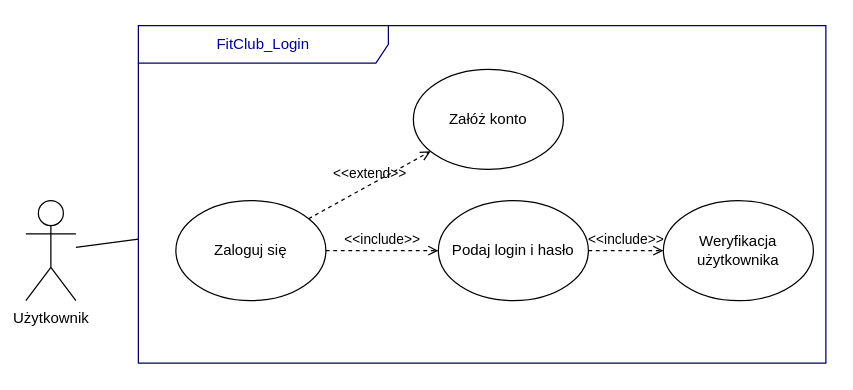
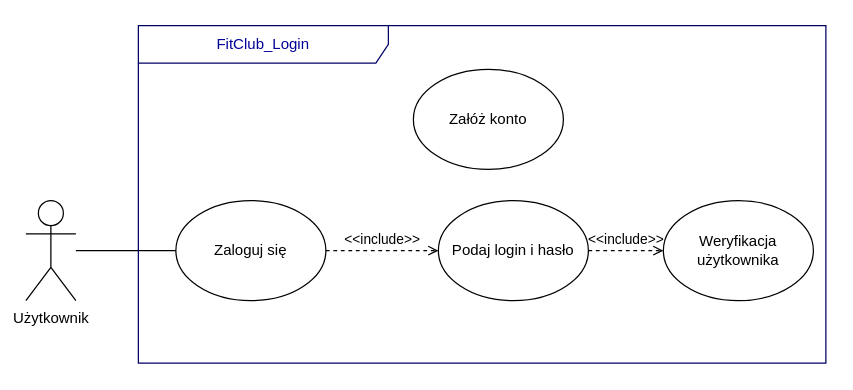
(368, 186) -> none
(106, 243) -> (126, 251)
